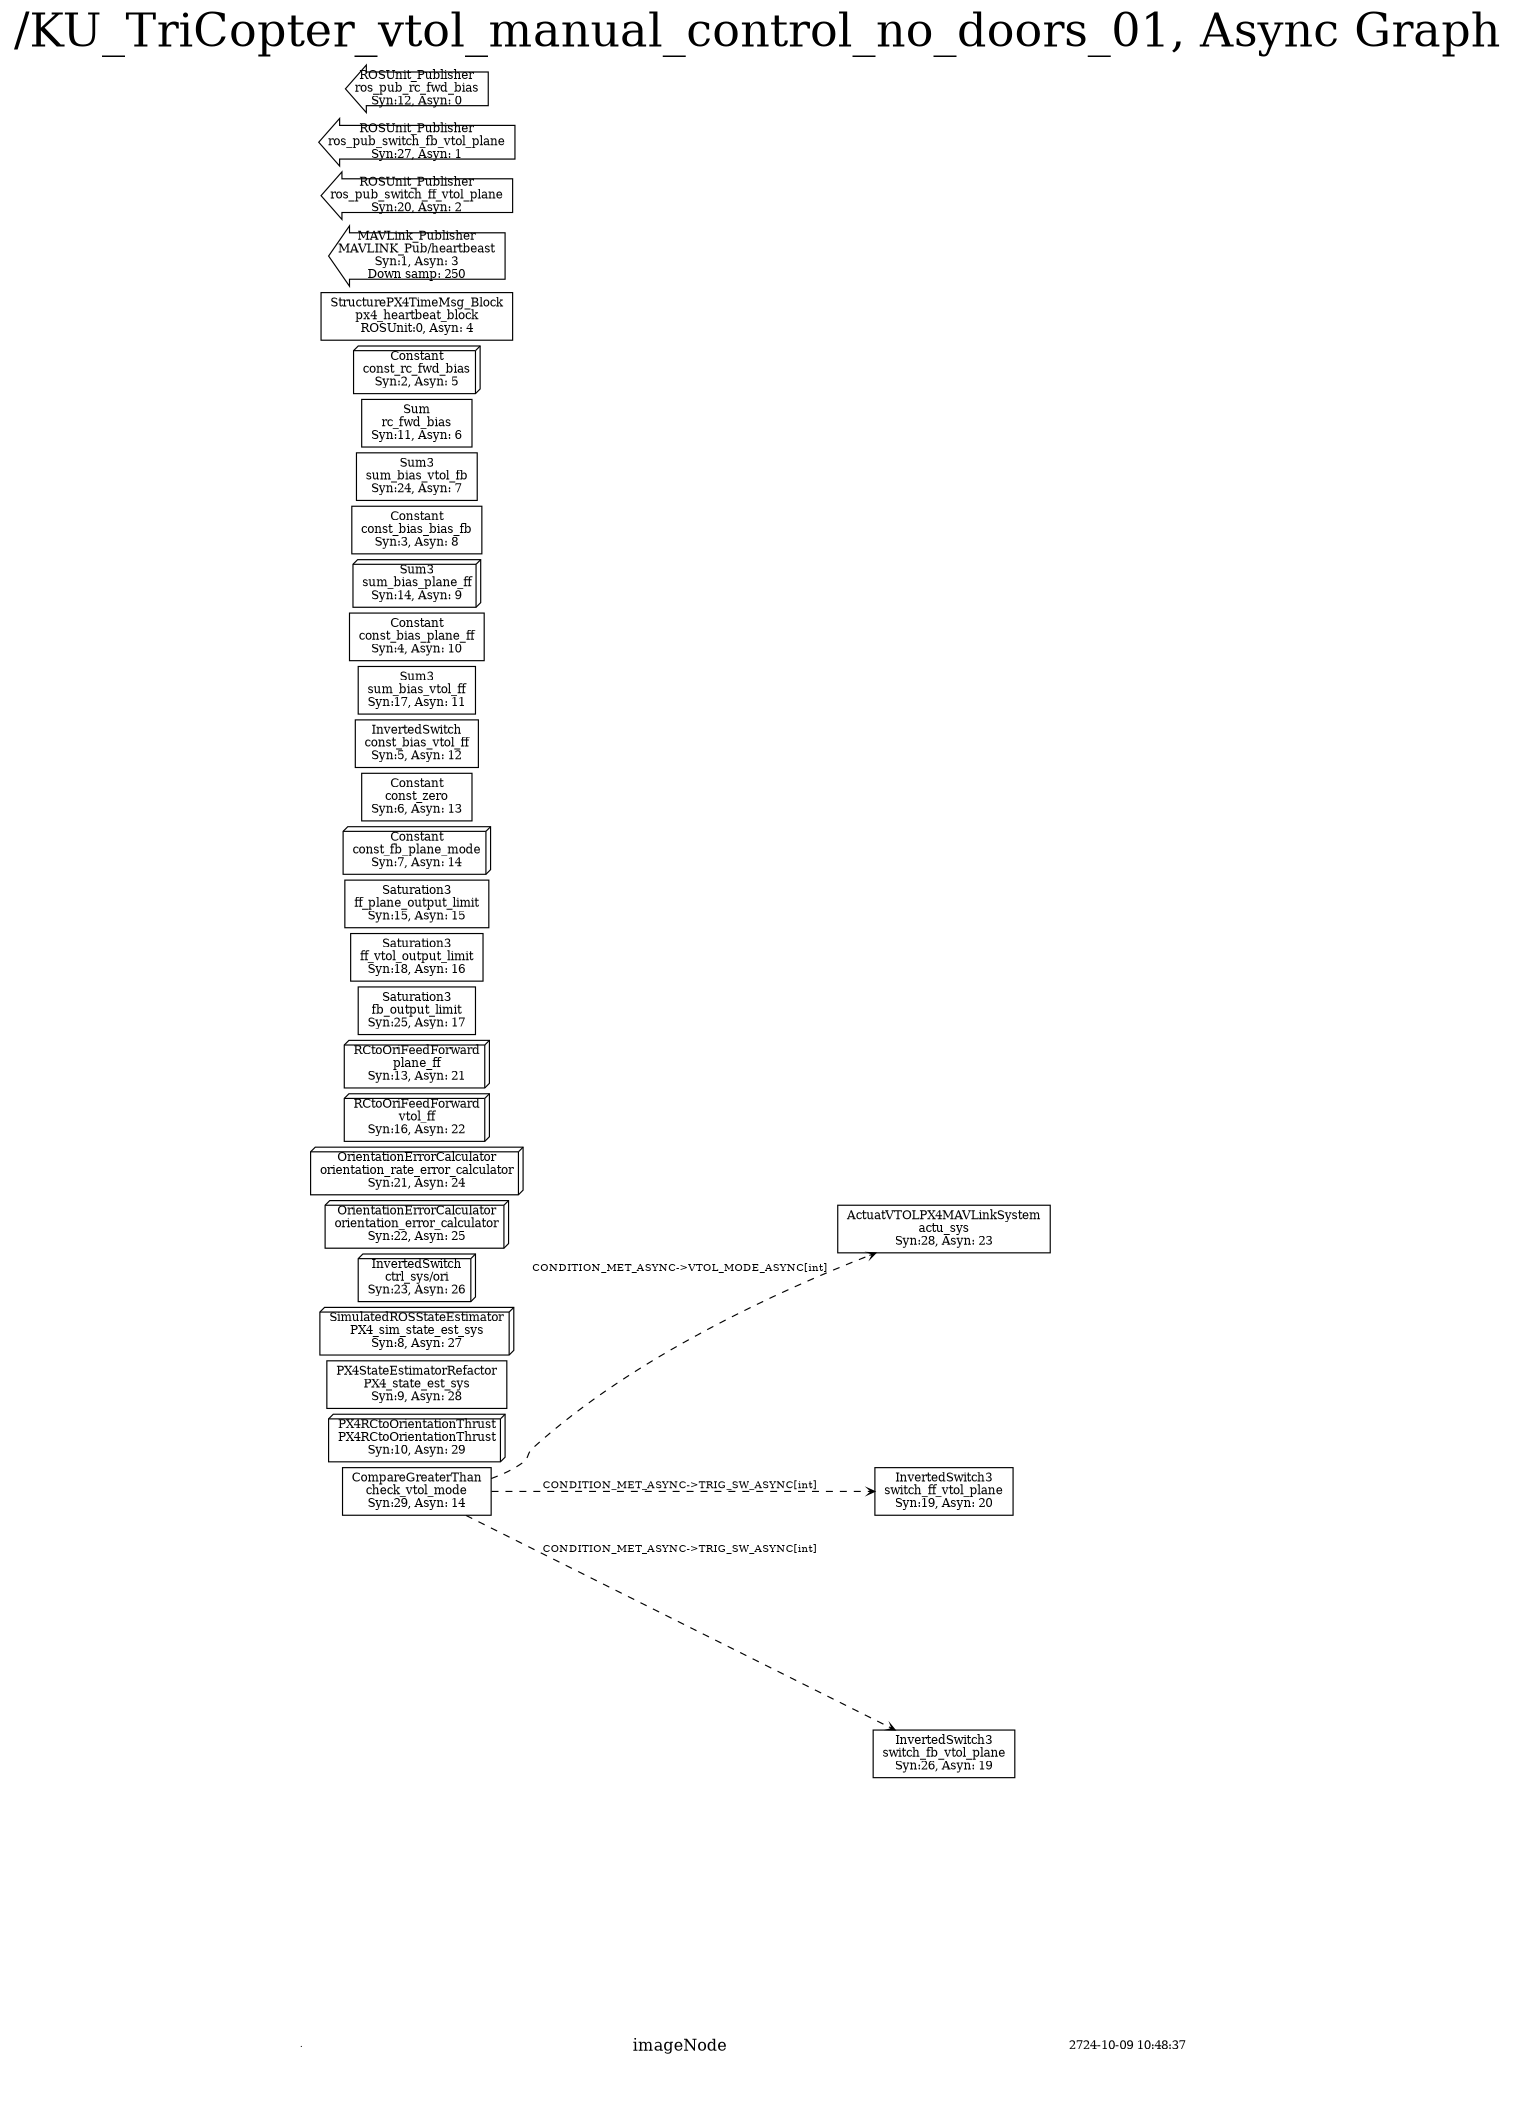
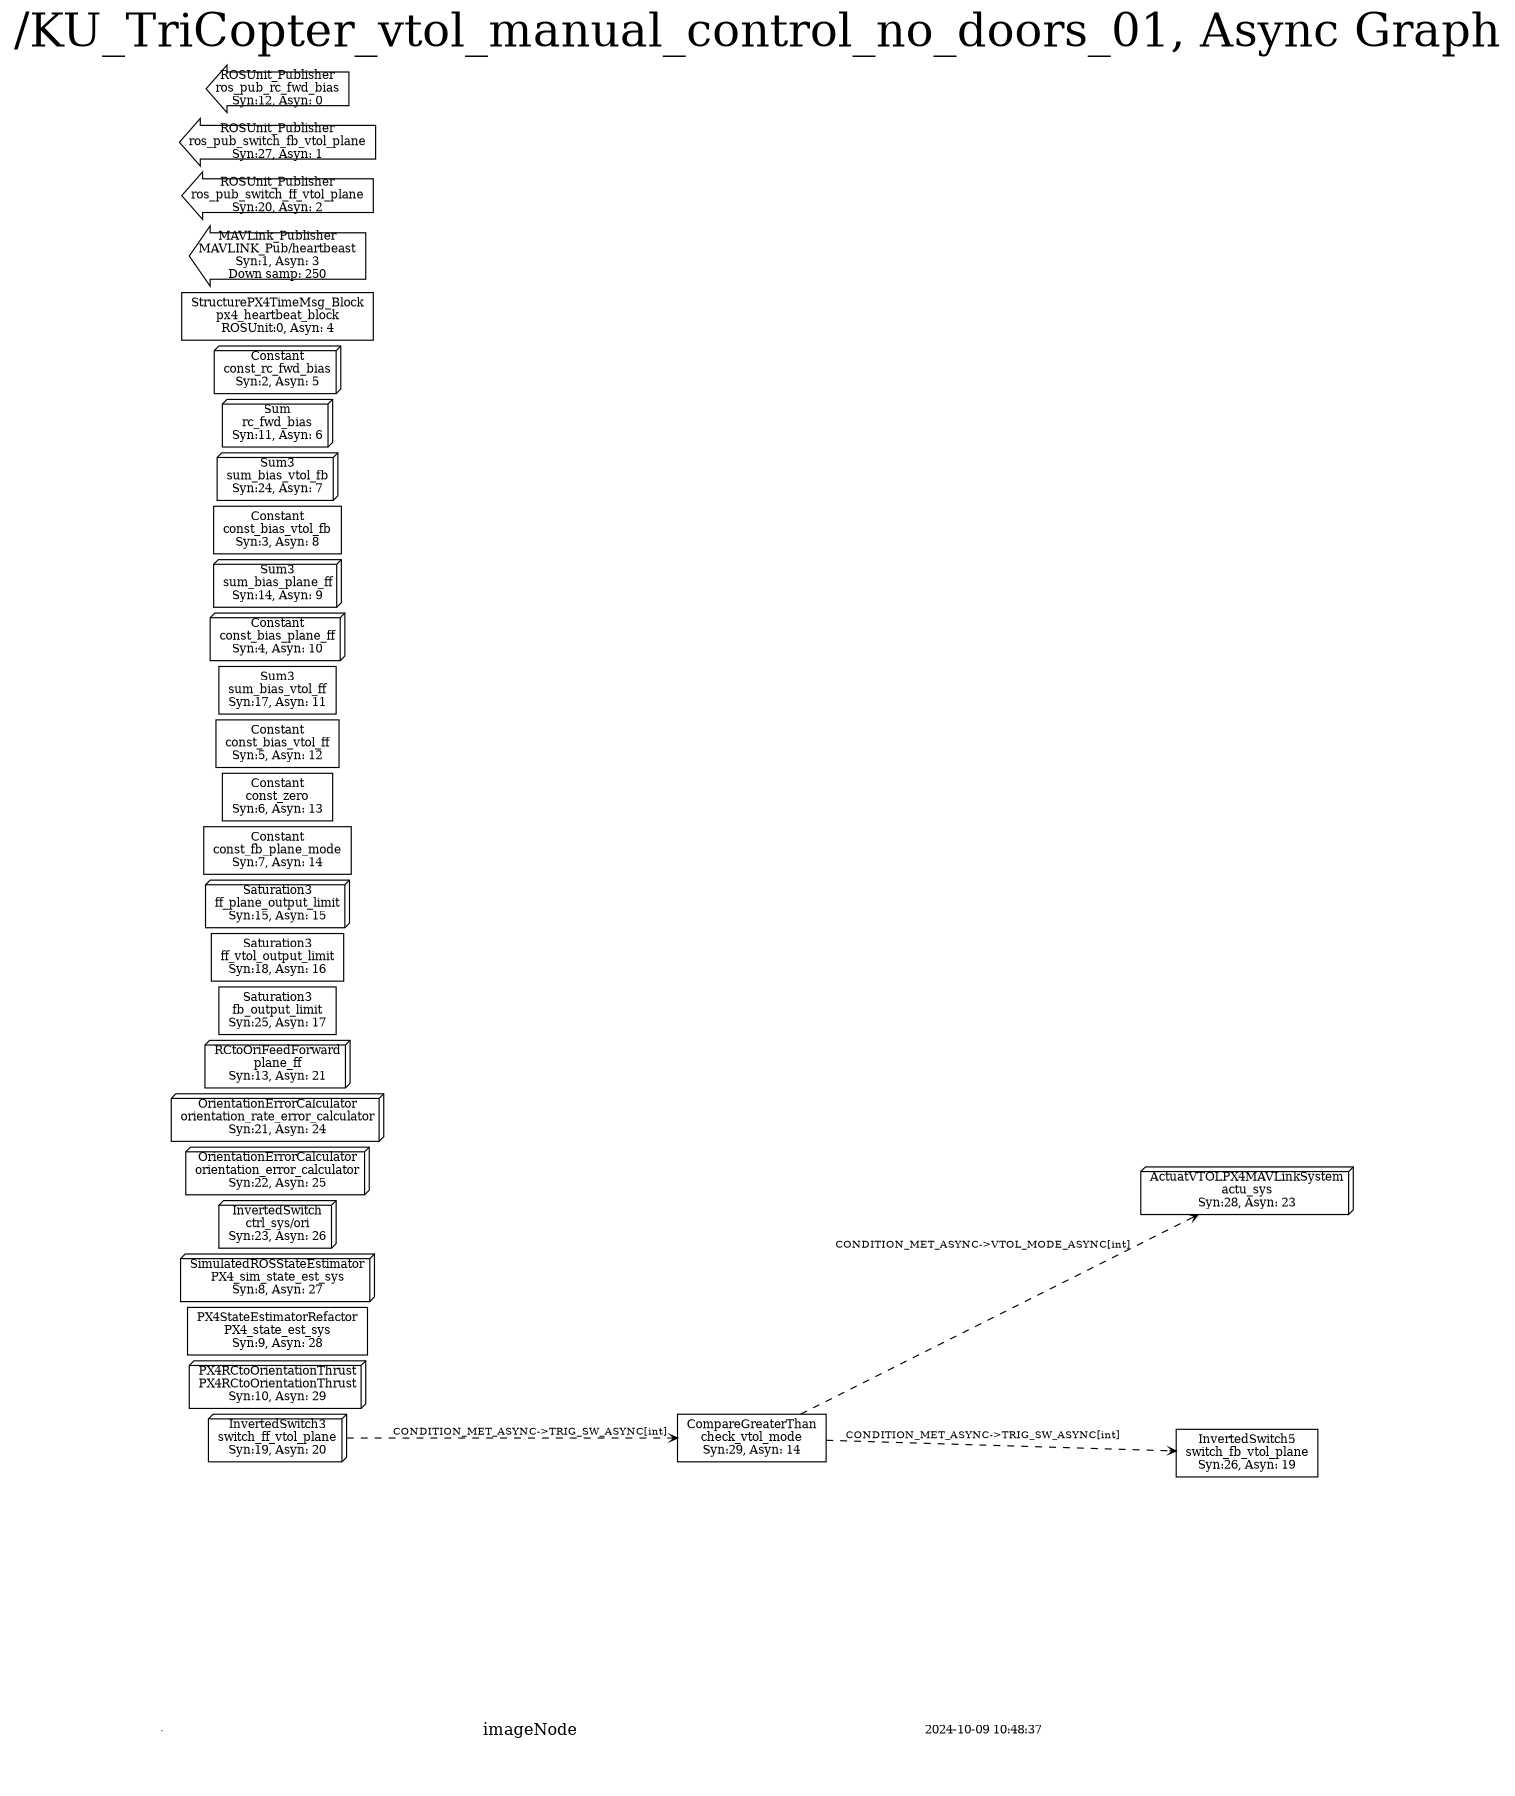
(417, 423) -> (278, 423)
(417, 477) -> (278, 477)
(417, 530) -> (278, 530)
(417, 637) -> (278, 637)
(417, 744) -> (278, 744)
(417, 851) -> (278, 851)
(417, 904) -> (278, 904)
(417, 1118) -> none
(944, 1229) -> (1247, 1191)
(680, 1491) -> (509, 1438)
(944, 1491) -> (278, 1438)
(944, 1754) -> (1247, 1453)
(1127, 2046) -> (983, 1731)
